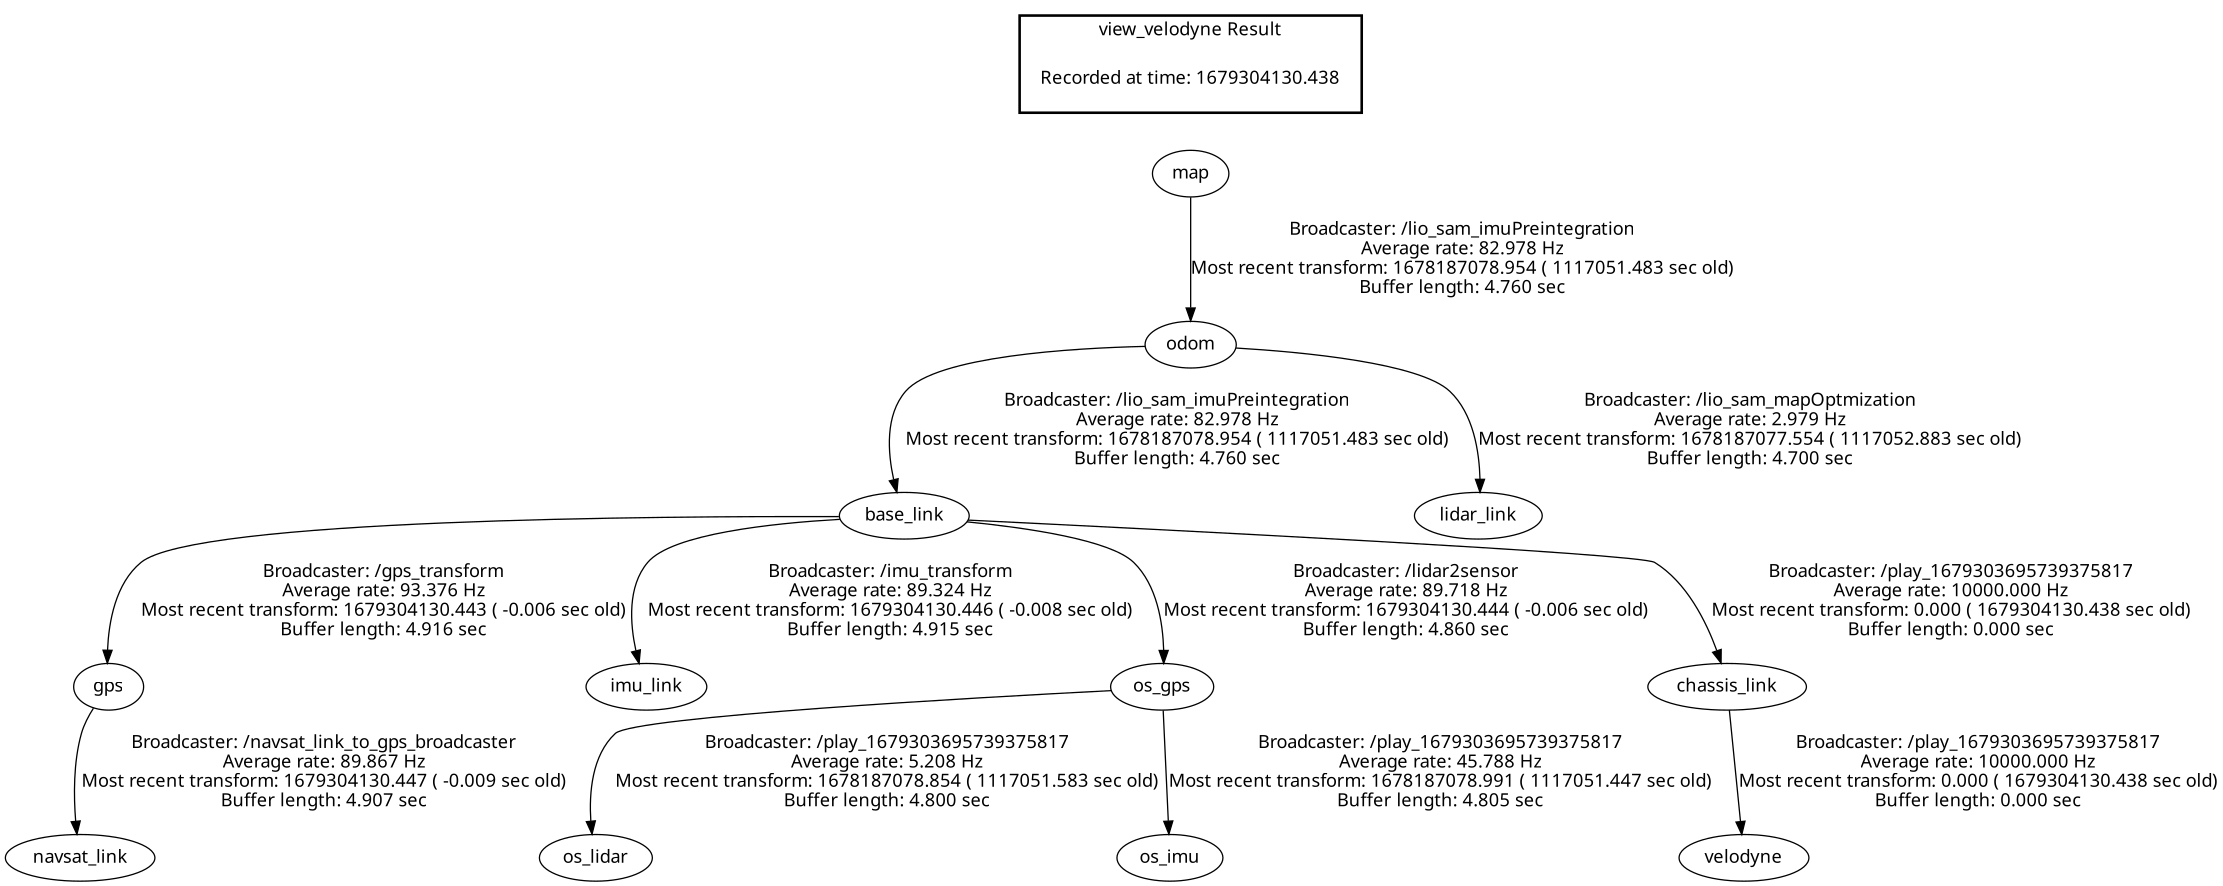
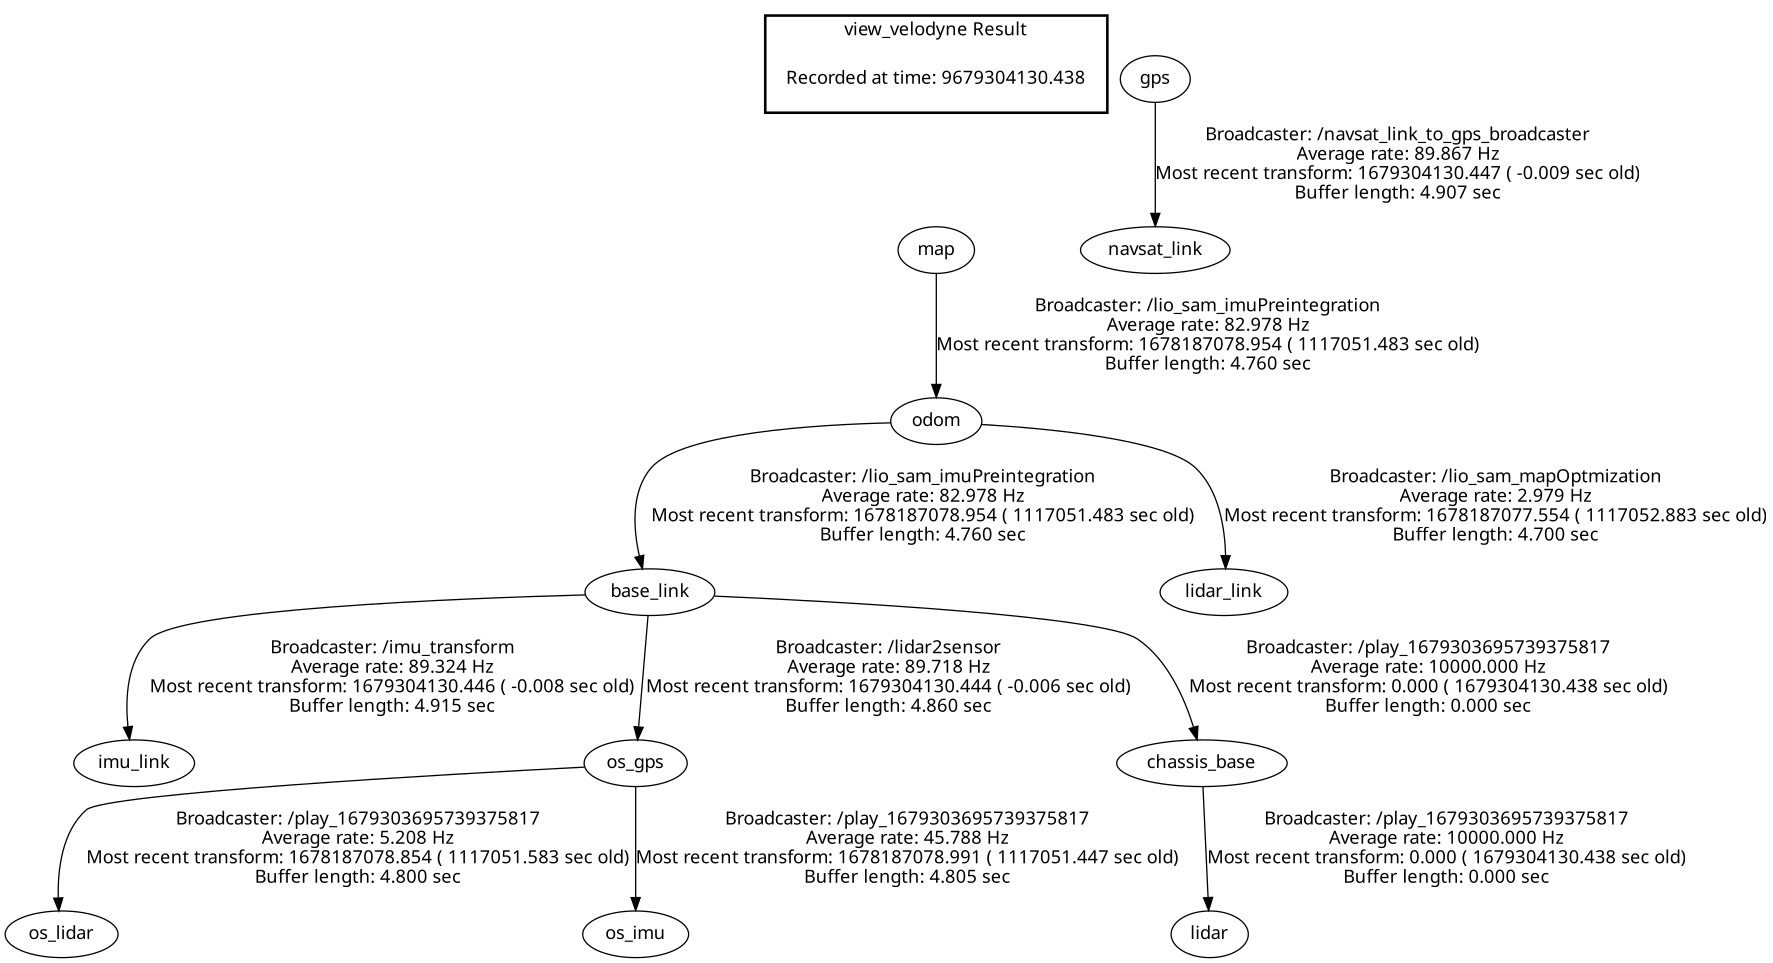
(1191, 79) -> (936, 79)
(440, 523) -> none
(1727, 687) -> (1202, 763)
(1744, 858) -> (1210, 934)
